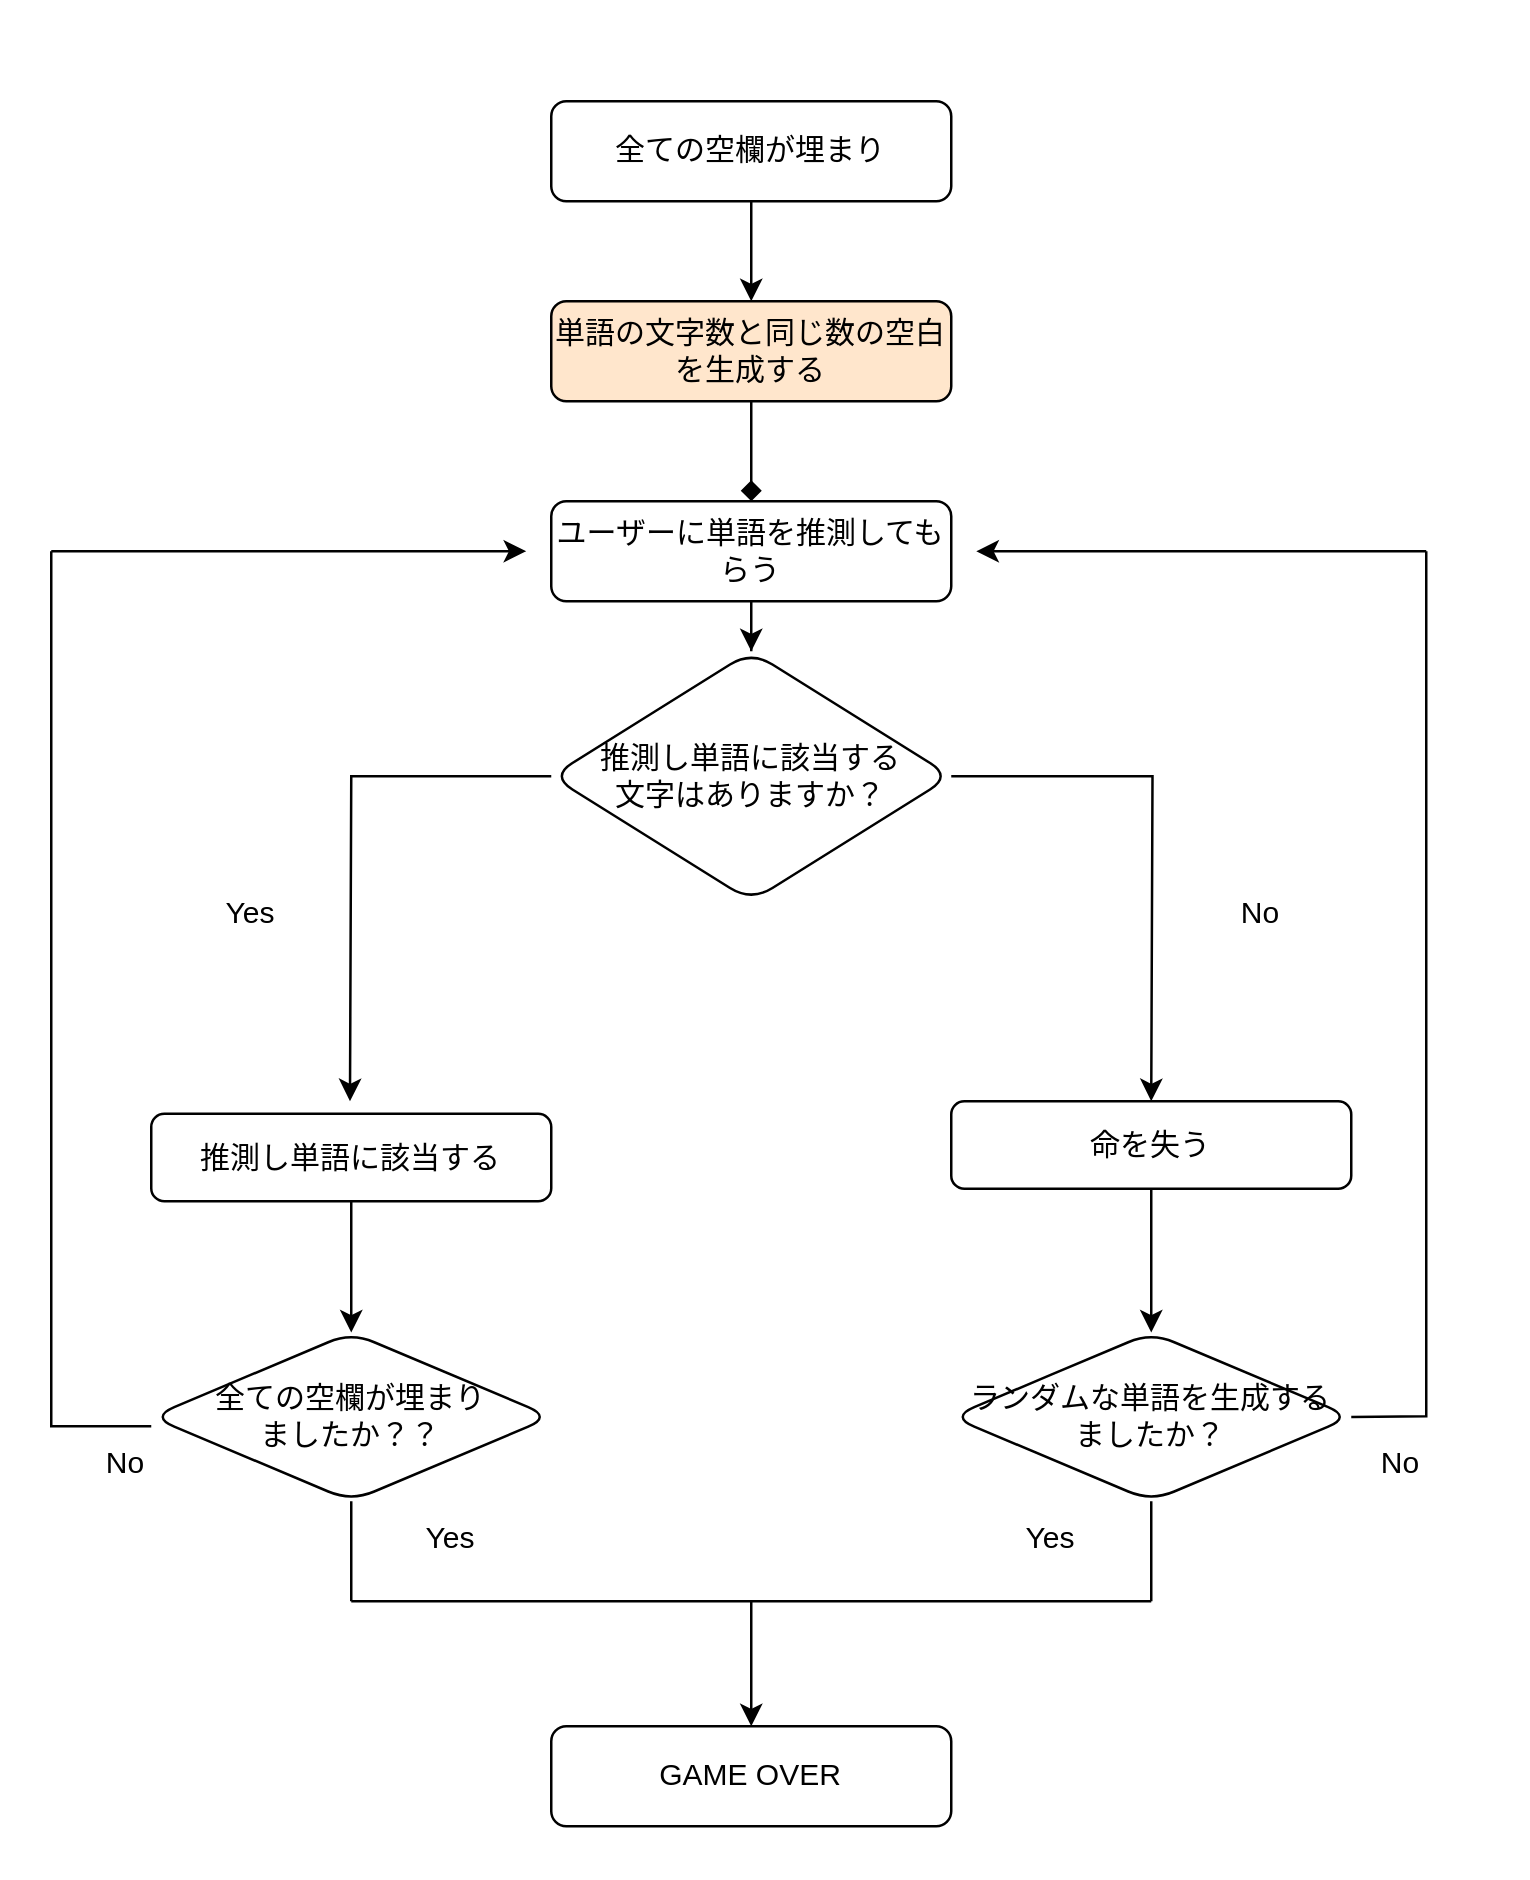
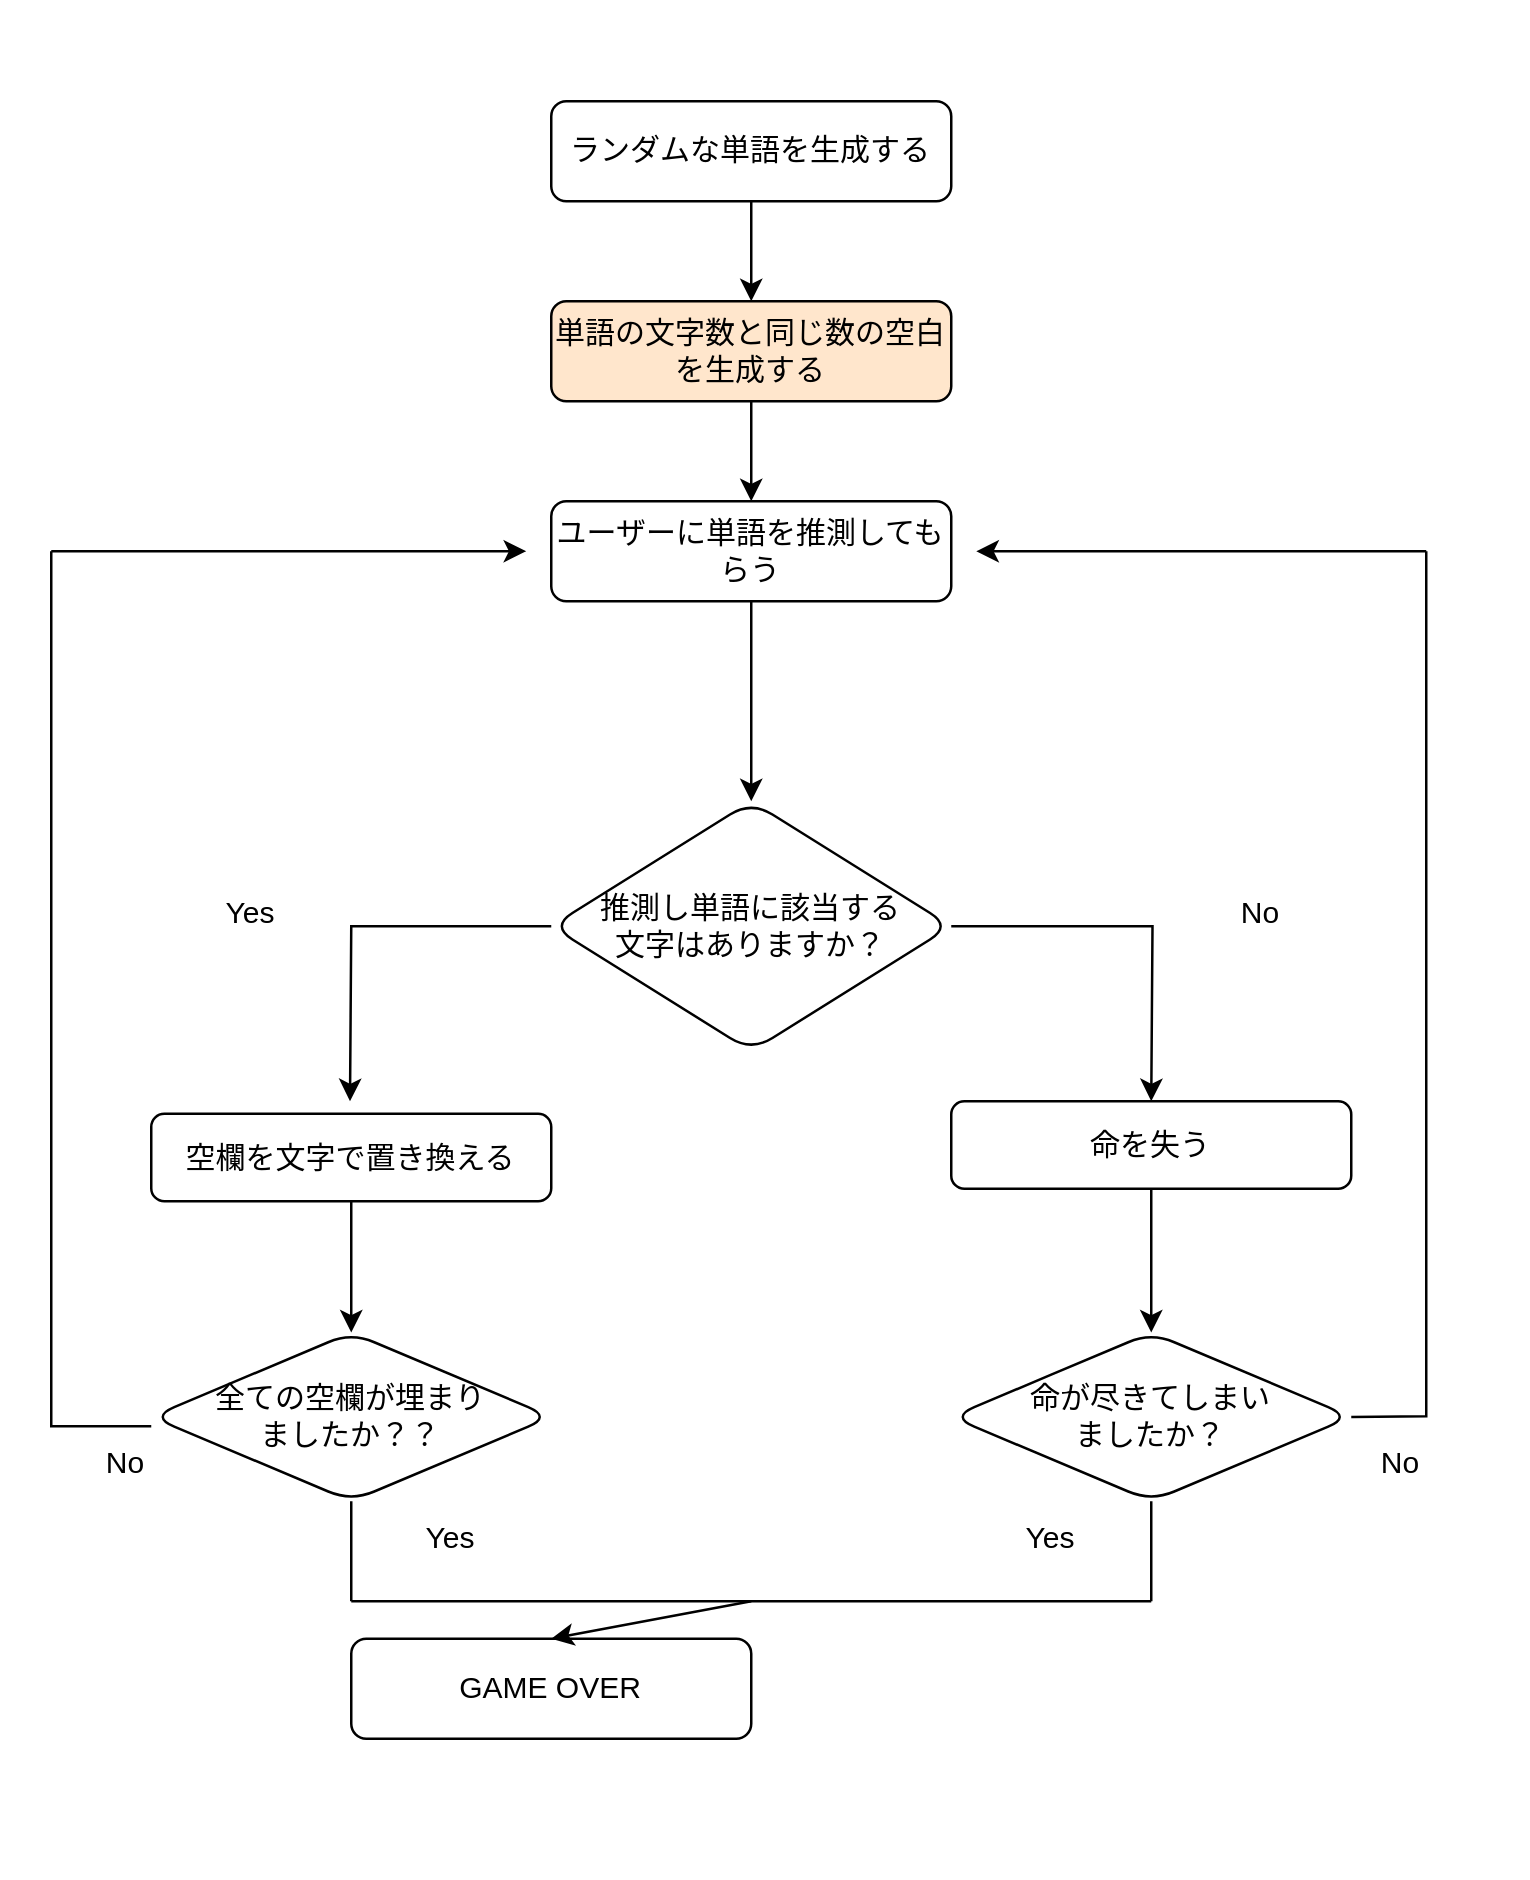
(751, 151) -> (751, 151)
(751, 481) -> (751, 482)
(751, 776) -> (751, 926)
(351, 1159) -> (351, 1159)
(1151, 1416) -> (1151, 1416)
(751, 1776) -> (551, 1689)
